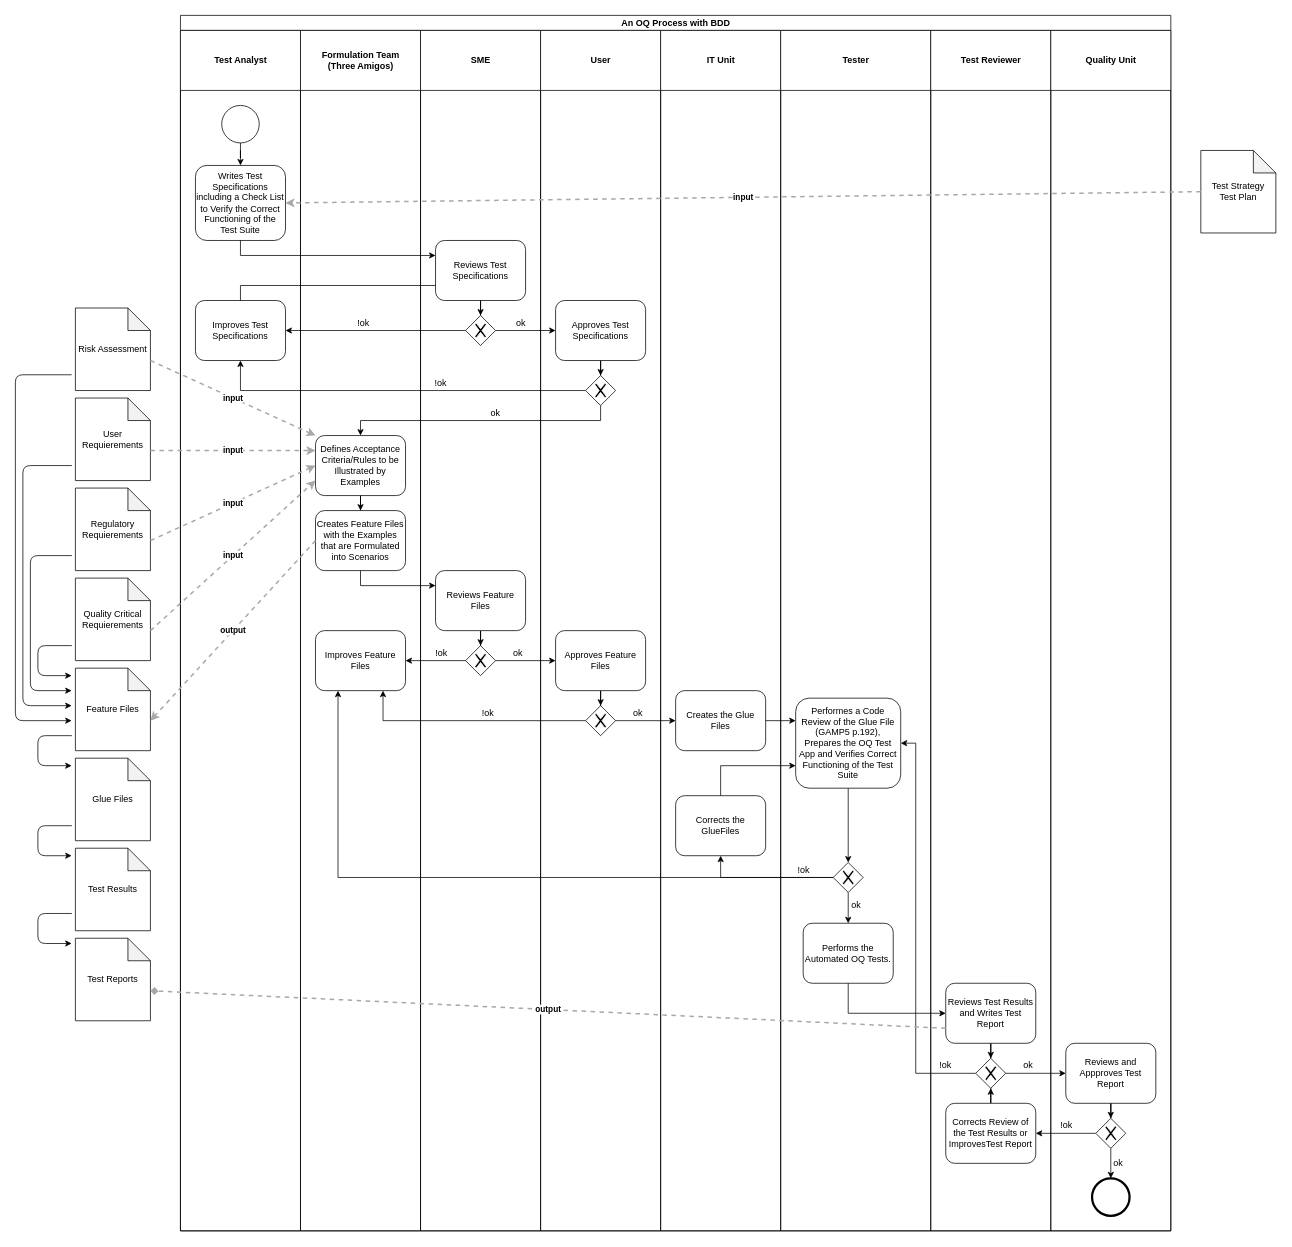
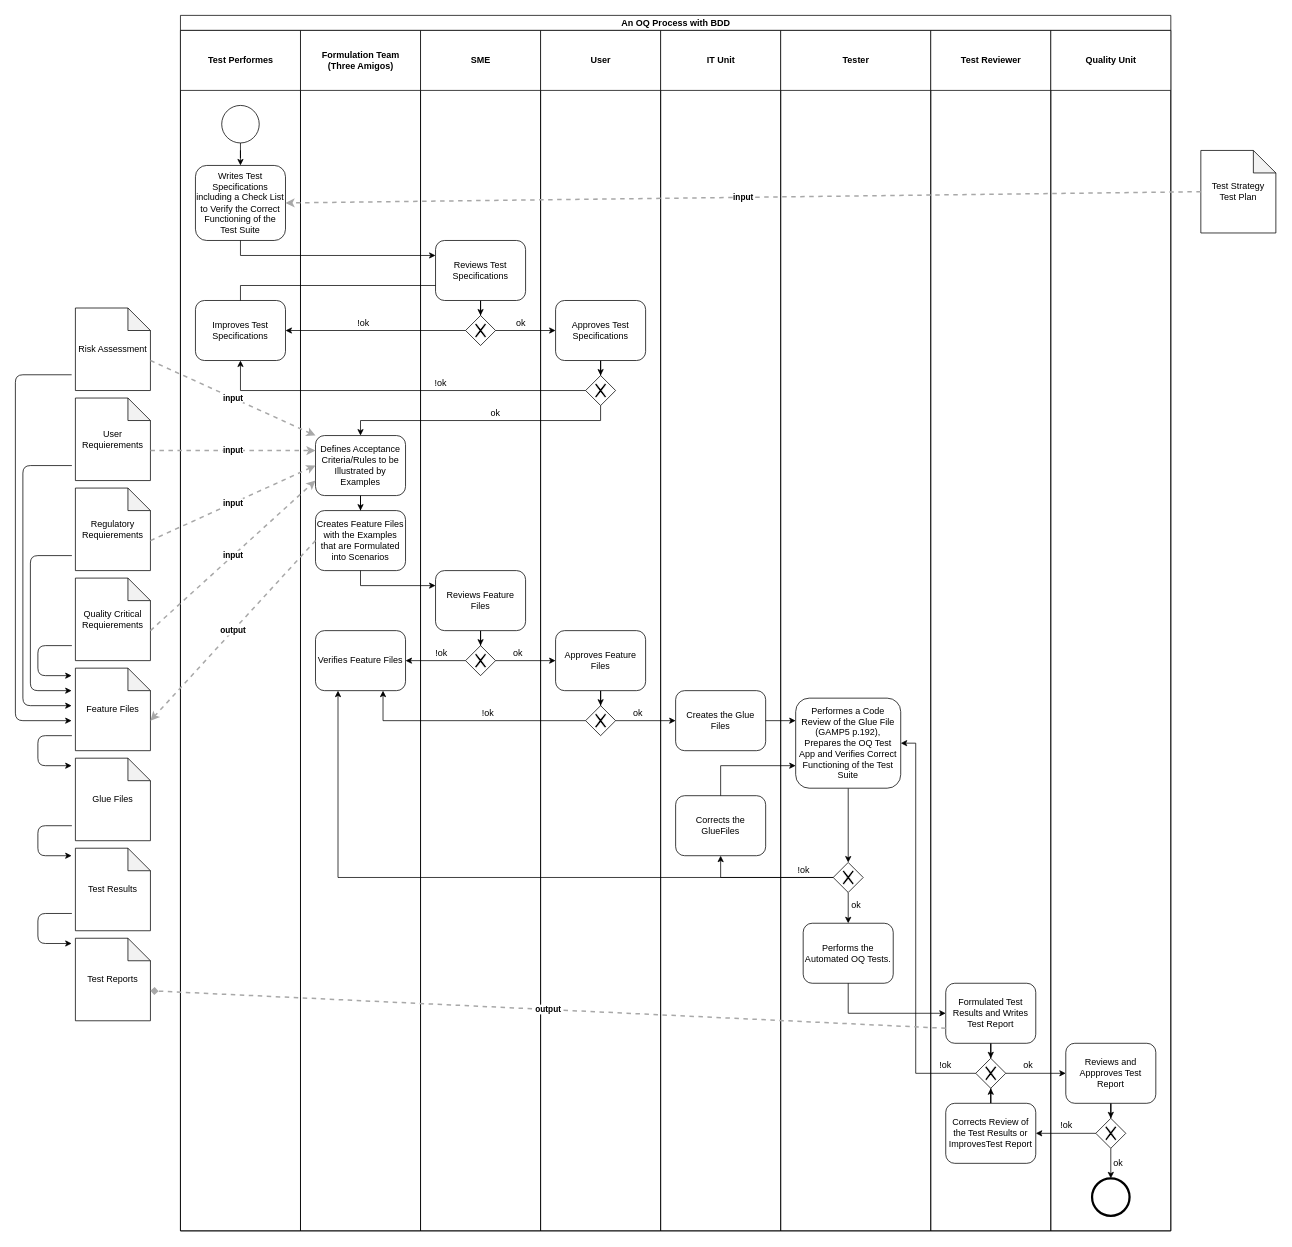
(241, 60) -> (241, 60)
(360, 660) -> (360, 660)
(990, 1013) -> (990, 1013)
